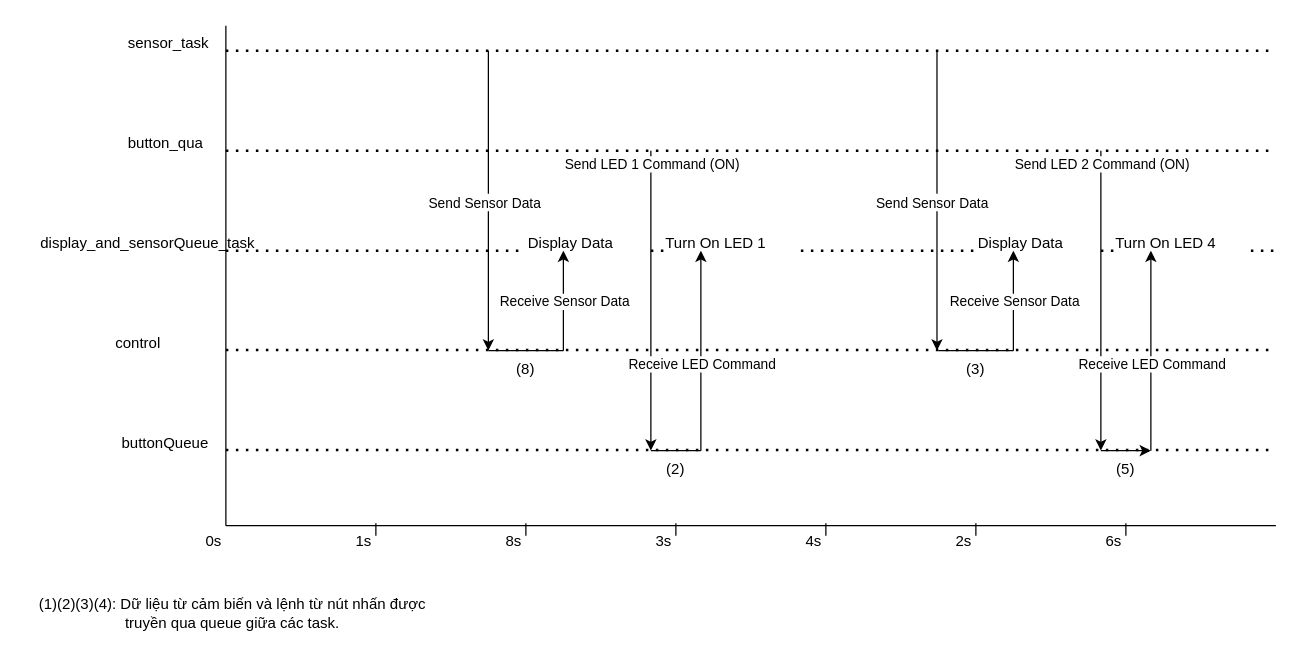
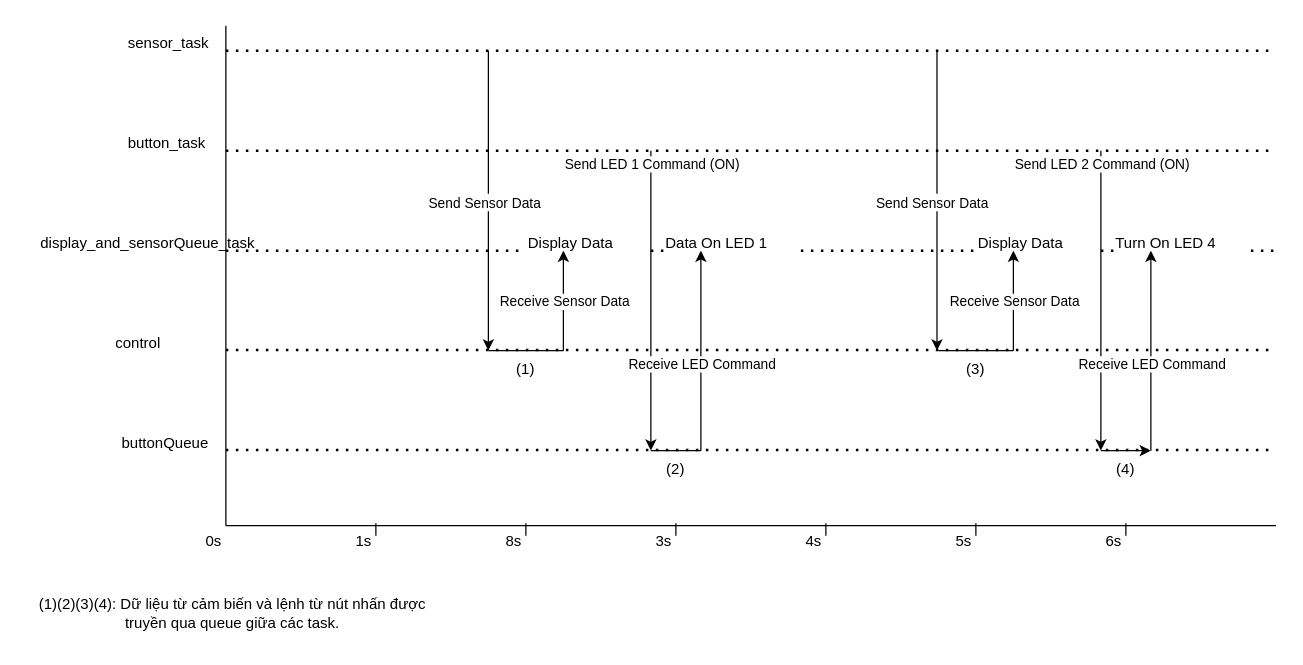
(170, 143) -> (174, 143)
(714, 243) -> (714, 243)
(526, 369) -> (526, 369)
(1126, 469) -> (1126, 469)
(964, 542) -> (964, 542)
